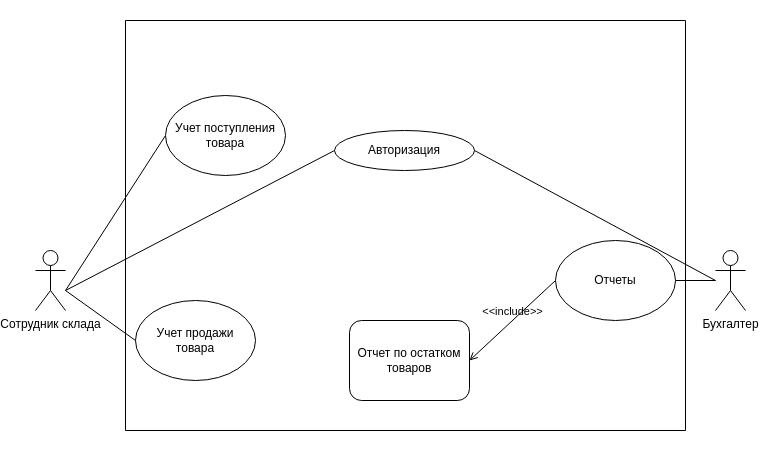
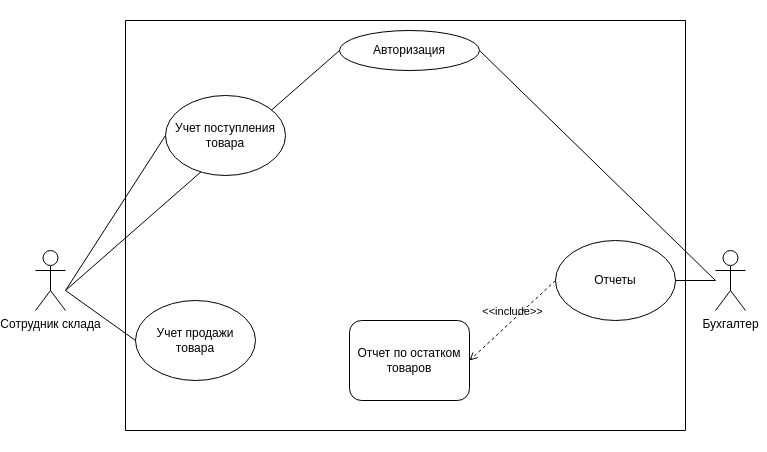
(405, 151) -> (410, 51)
(513, 320) -> (513, 320)
